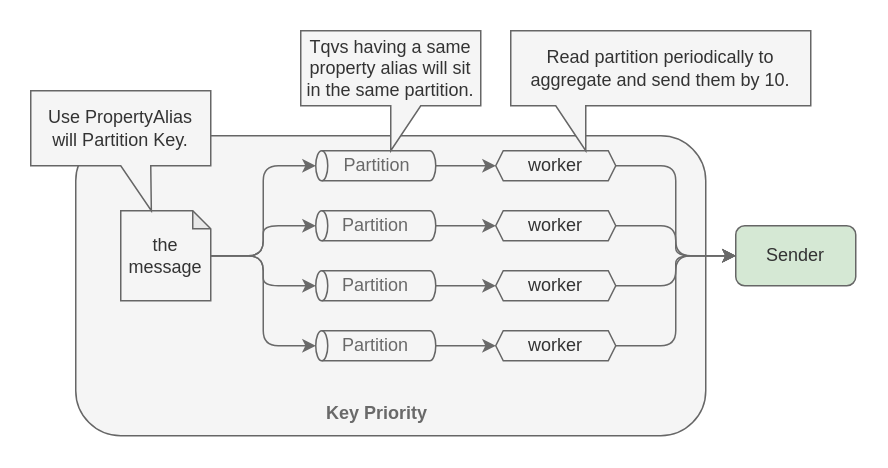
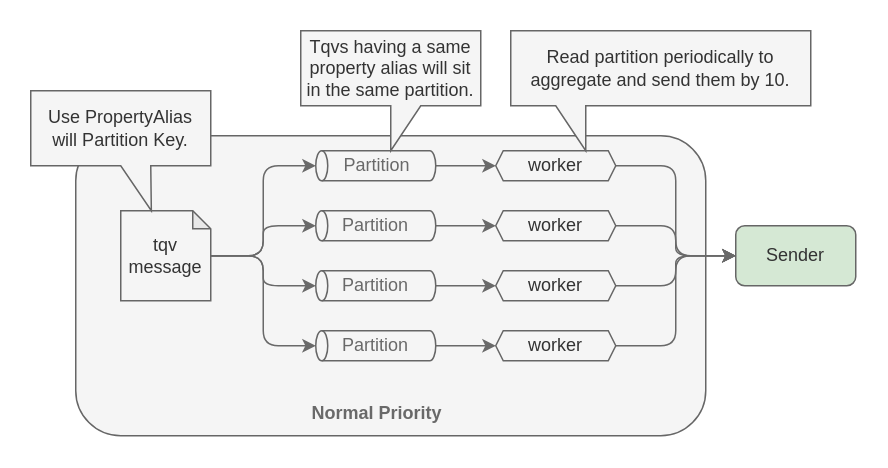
(166, 256) -> (166, 256)
(377, 413) -> (377, 413)
